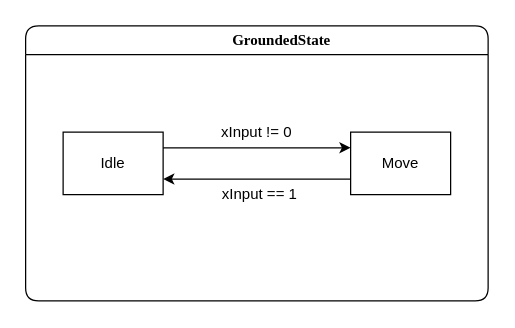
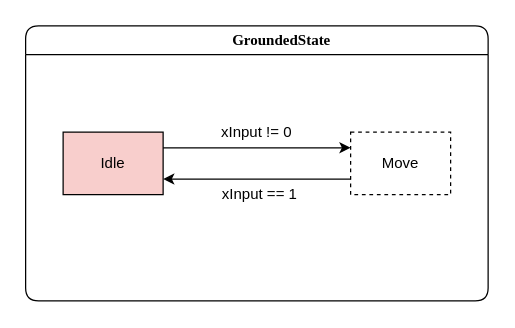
(113, 163) -> (113, 163)
(401, 163) -> (401, 163)
